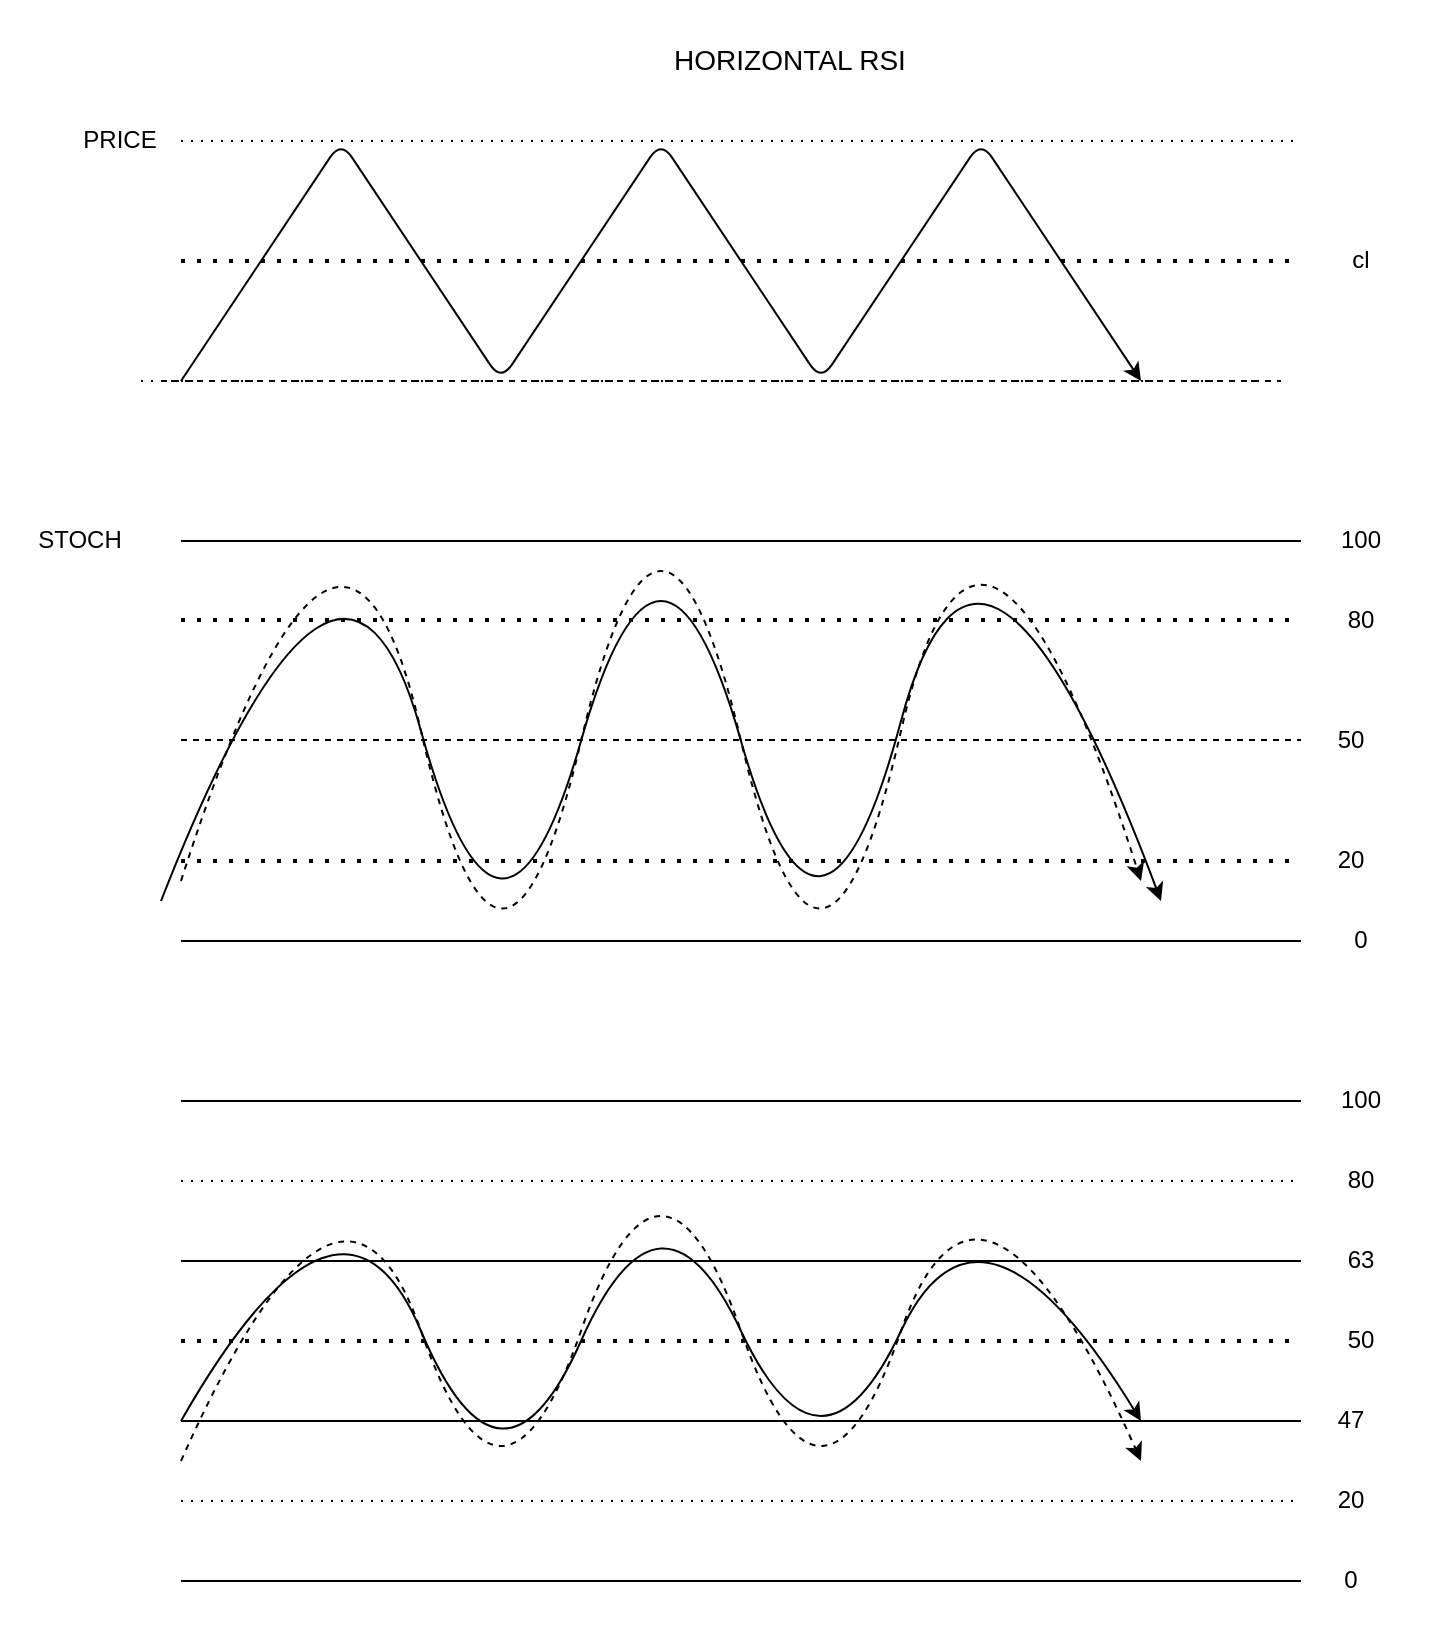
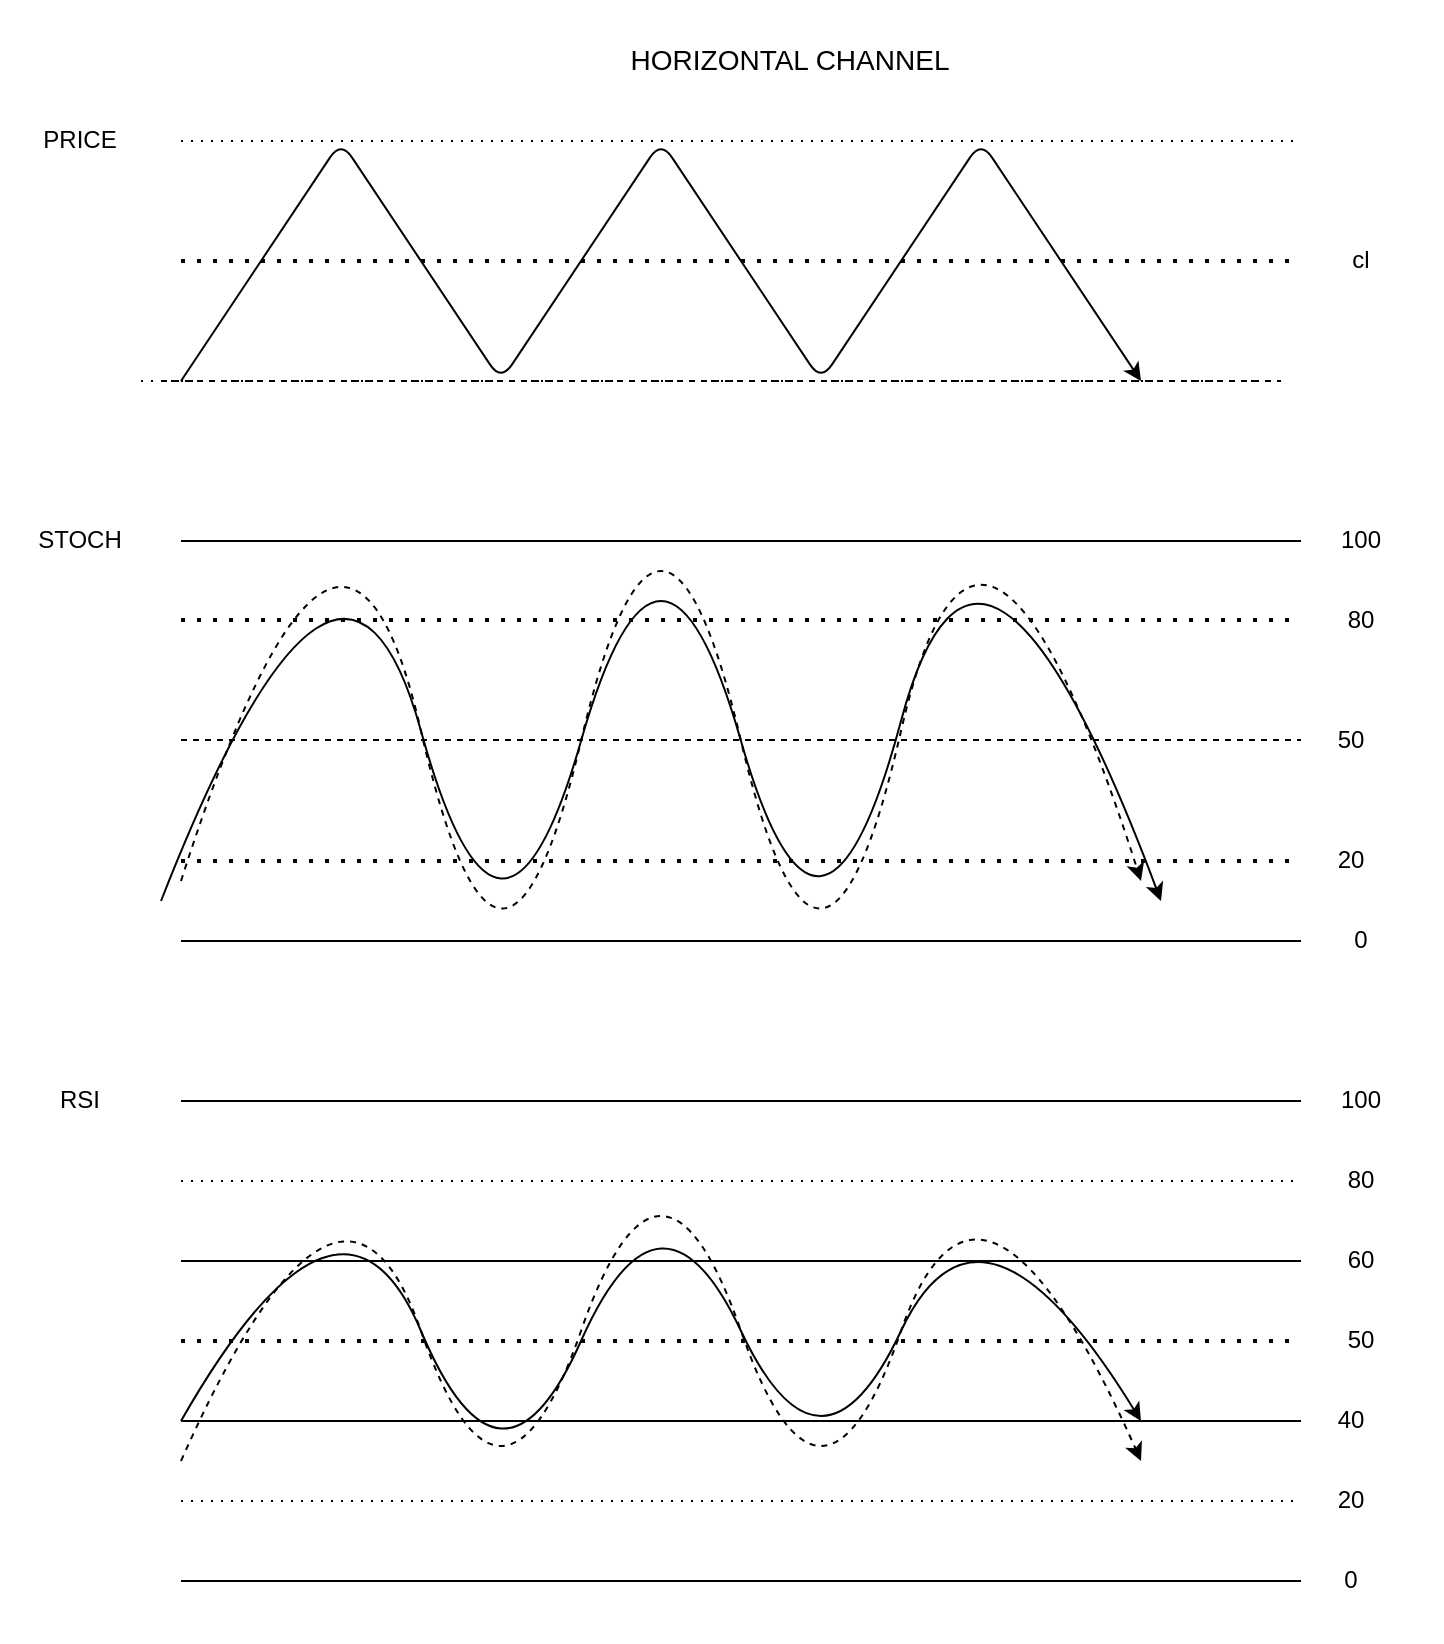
(791, 61) -> (791, 61)
(121, 141) -> (81, 141)
none -> (81, 1101)
(1362, 1261) -> (1362, 1261)
(1352, 1421) -> (1352, 1421)
